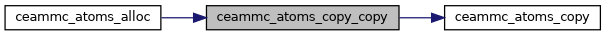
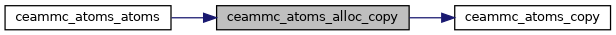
(83, 18) -> (88, 18)
(303, 18) -> (313, 18)
